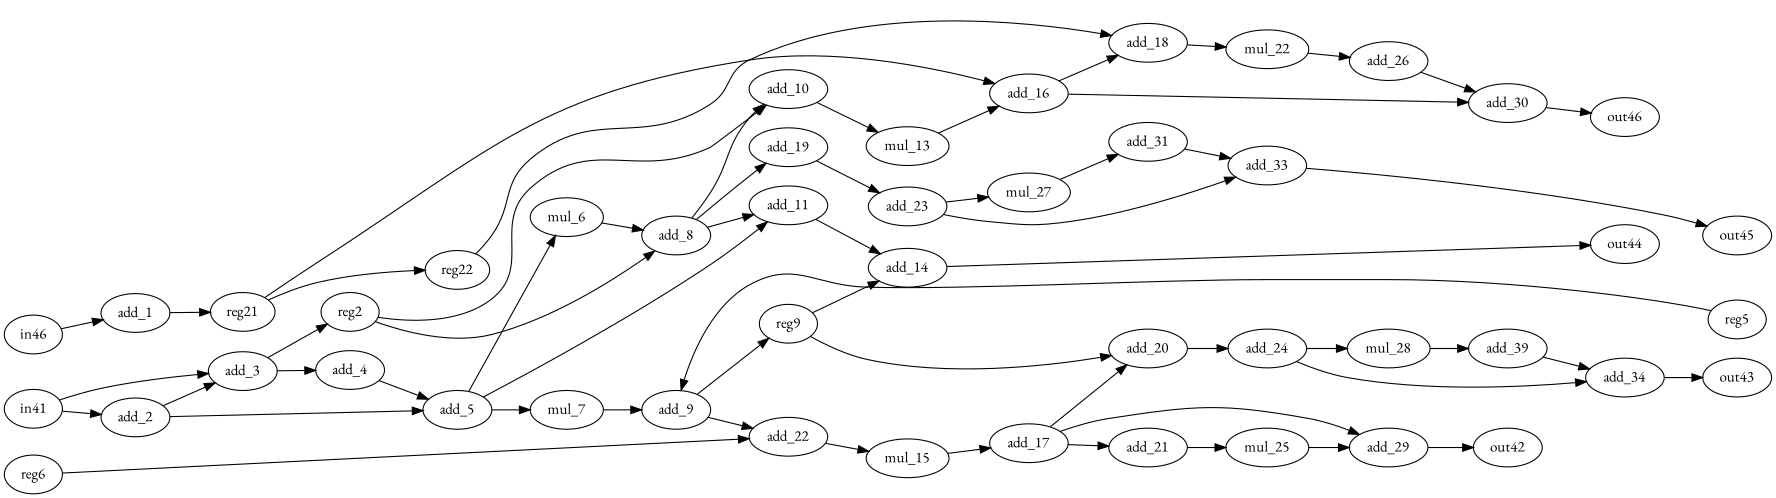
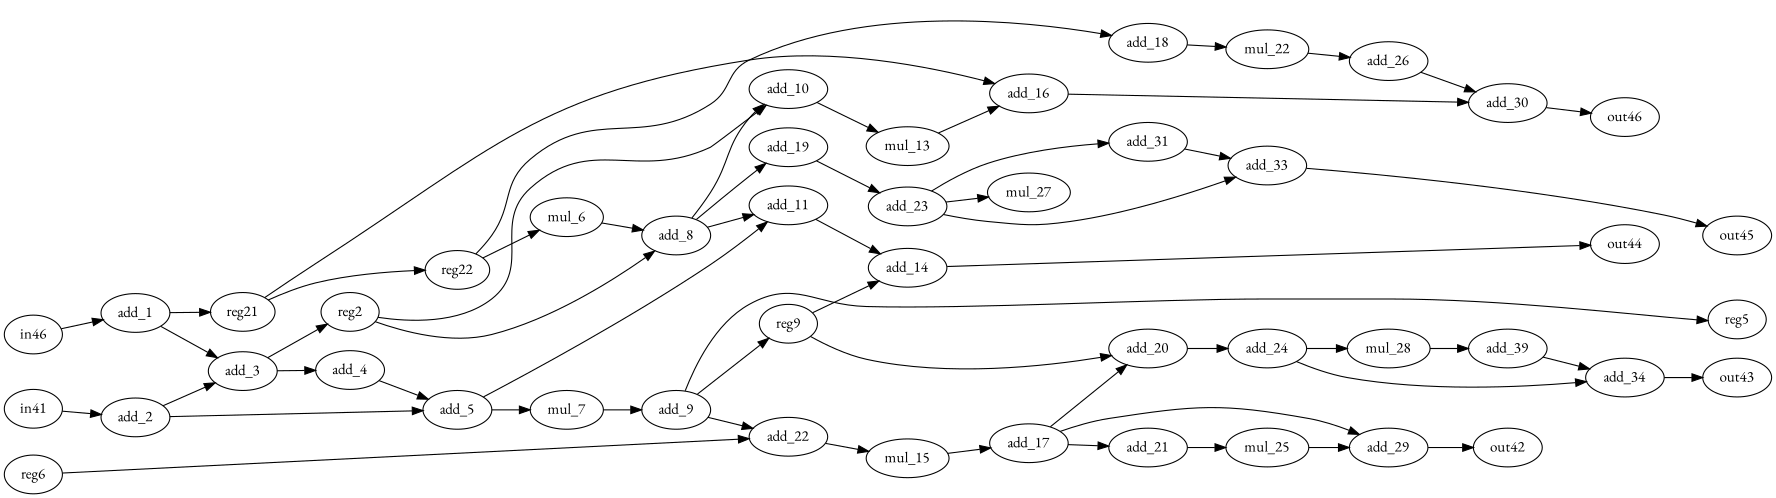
(1083, 70) -> none
(1084, 169) -> (1011, 157)
(1171, 281) -> (1167, 301)
(509, 318) -> (505, 247)
(128, 383) -> (184, 339)
